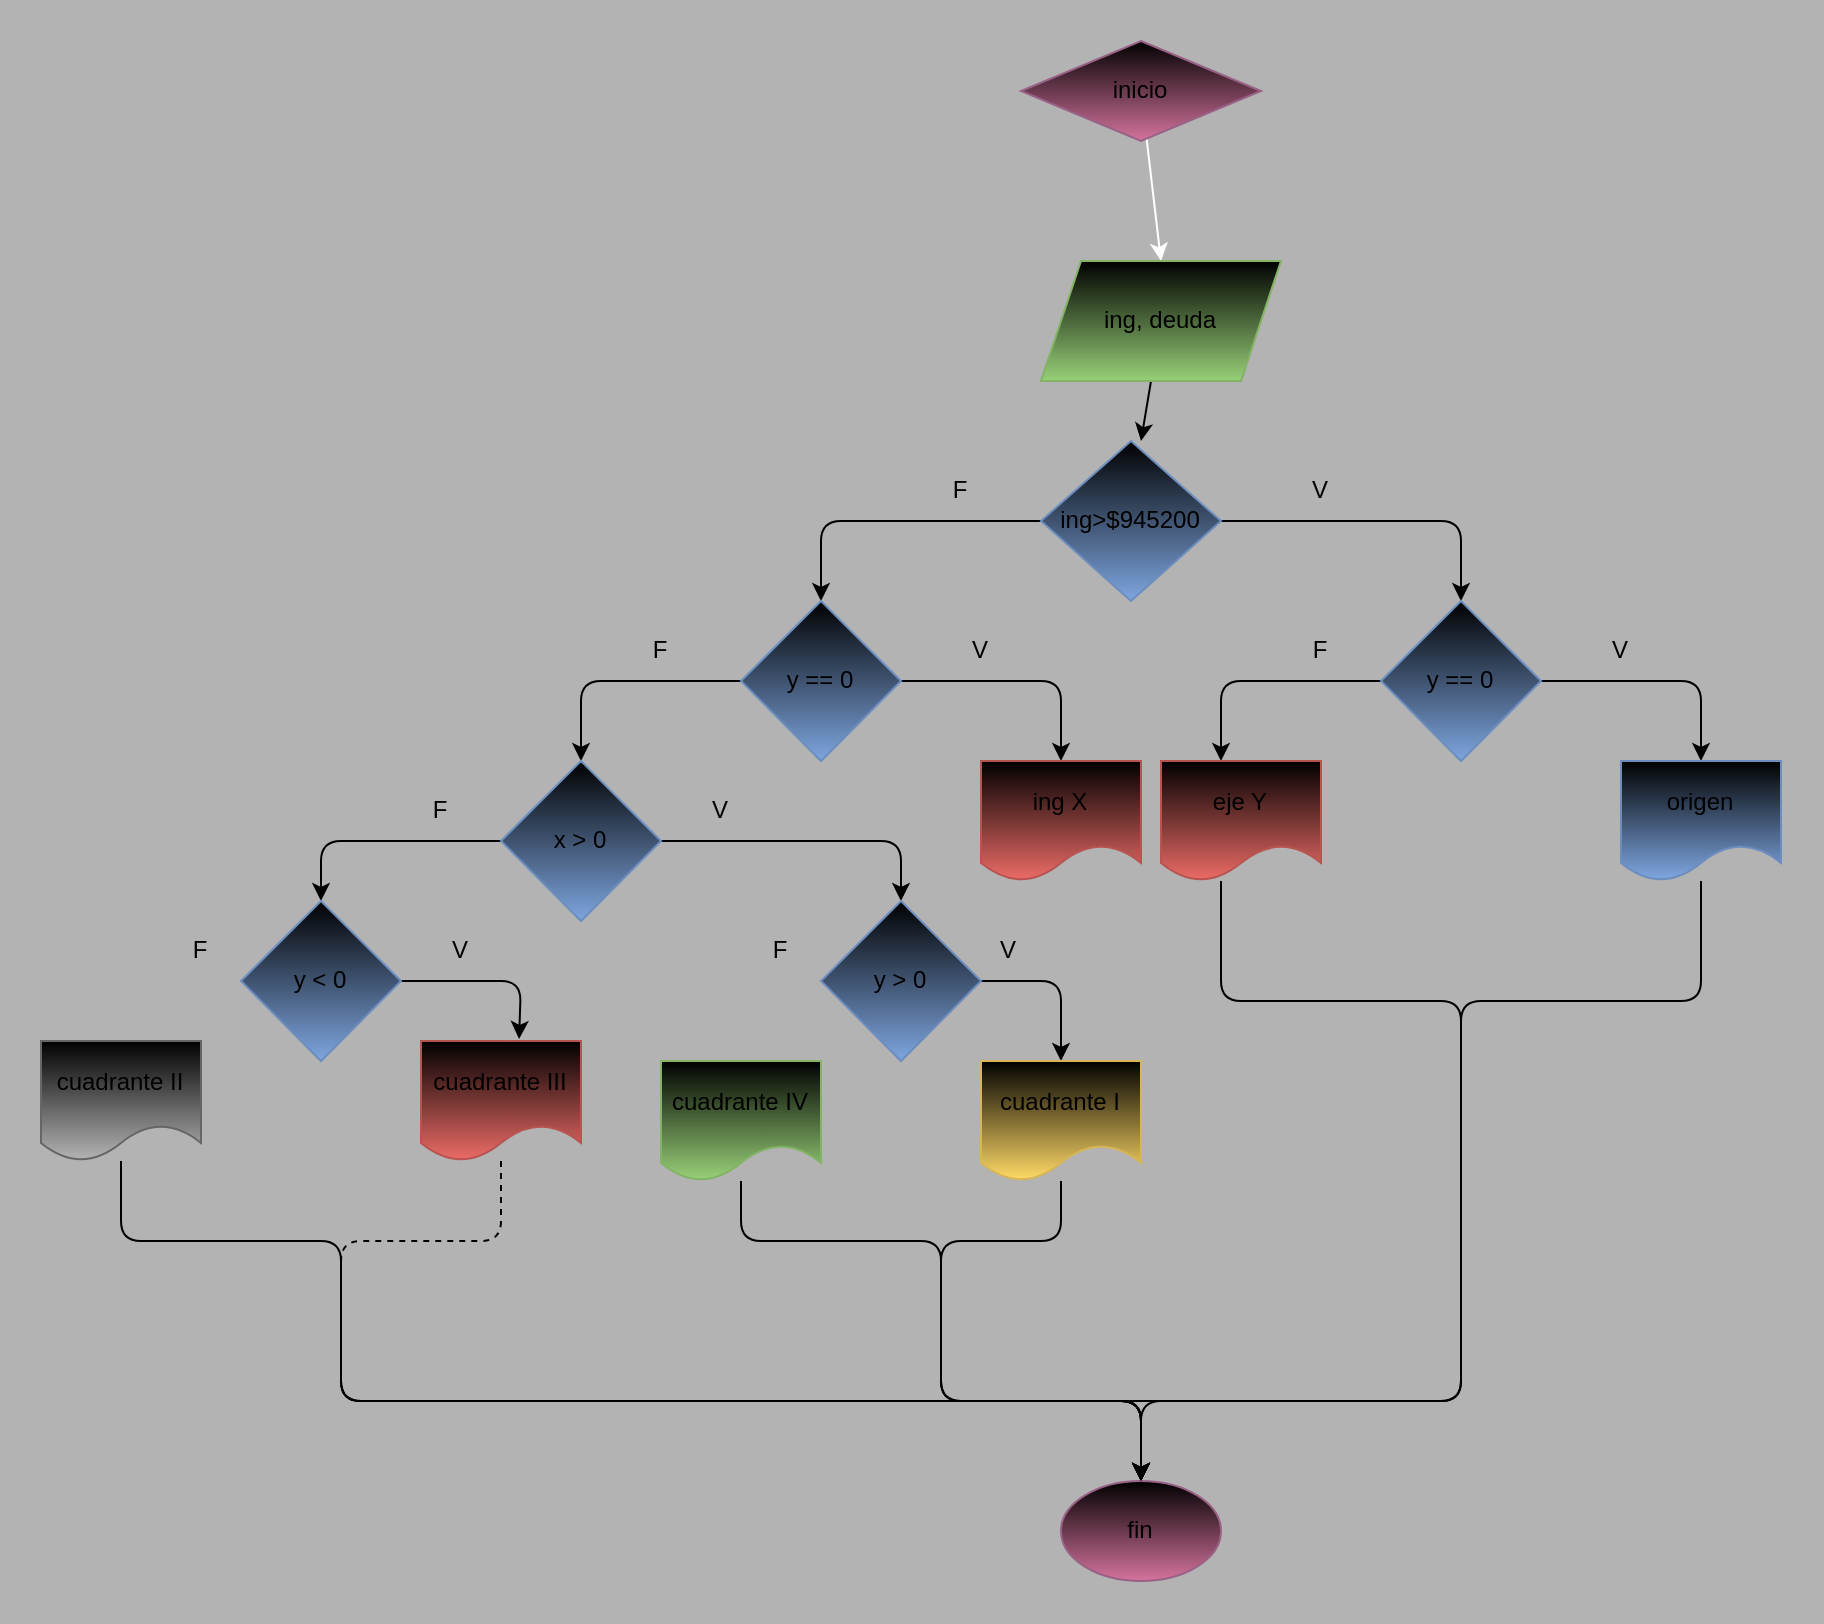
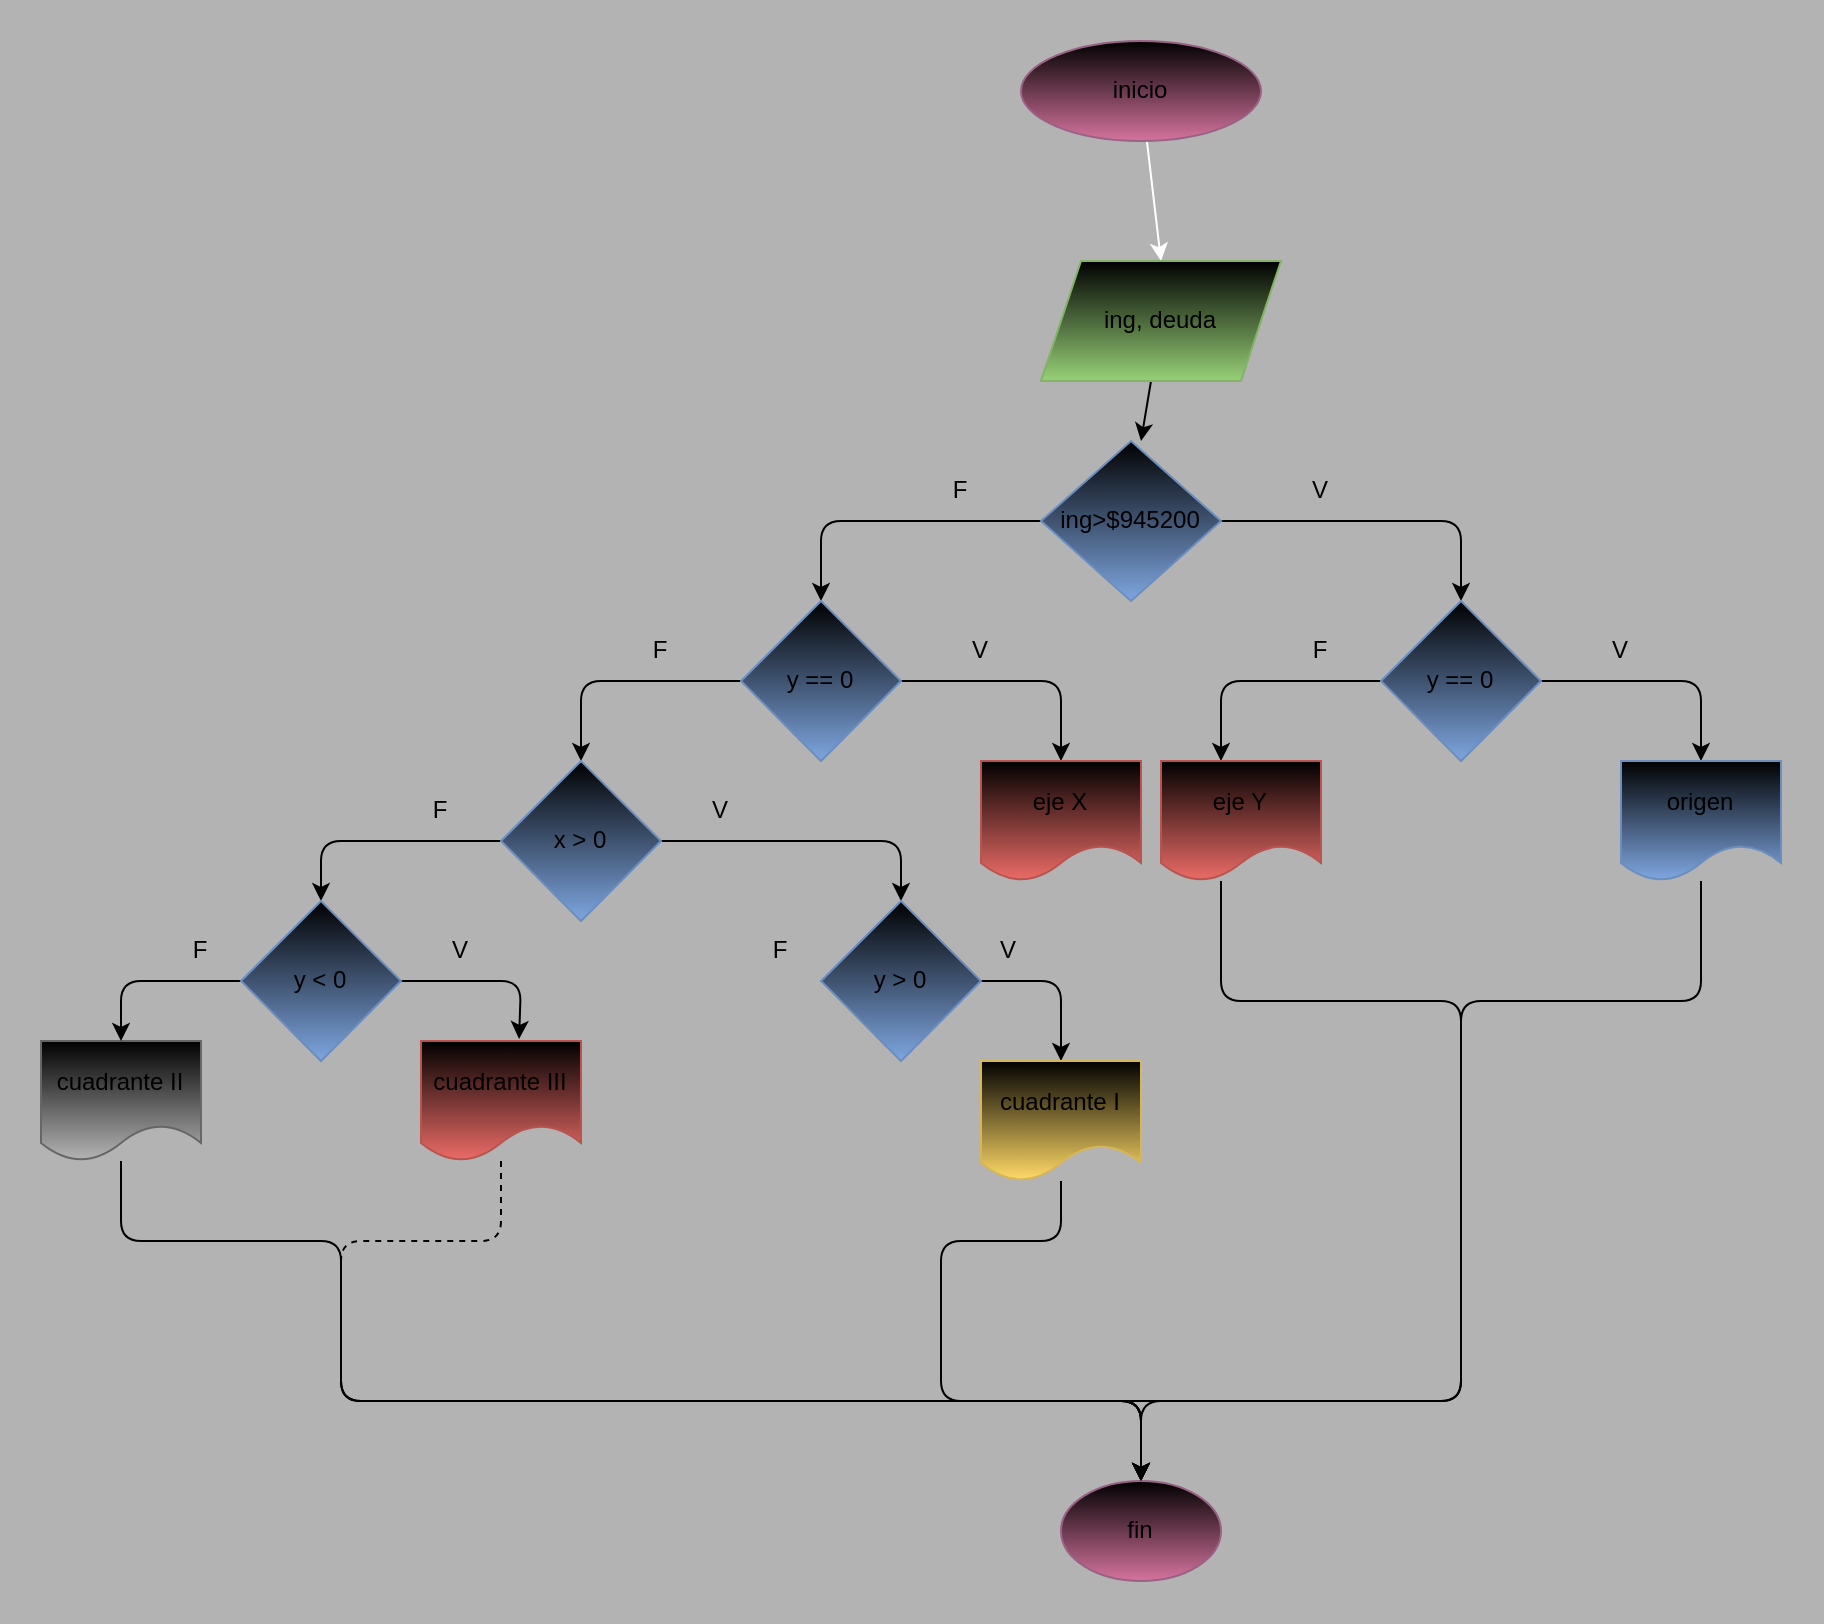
(1141, 91) -> (1141, 91)
(1061, 803) -> (1061, 803)
none -> (165, 981)
(741, 1121) -> none
(816, 1241) -> none
